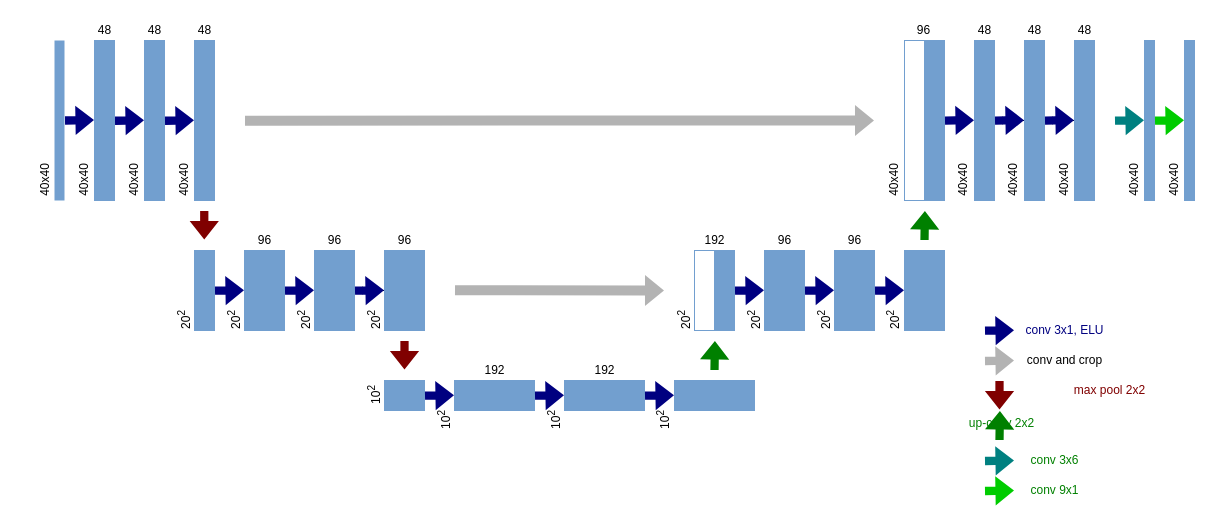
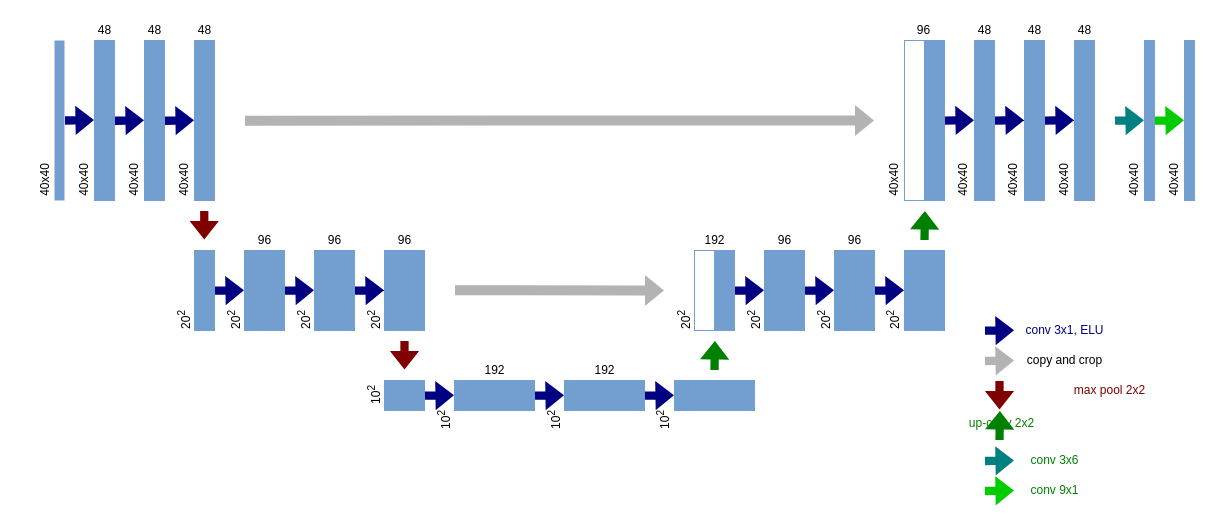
(1065, 361) -> (1065, 361)
